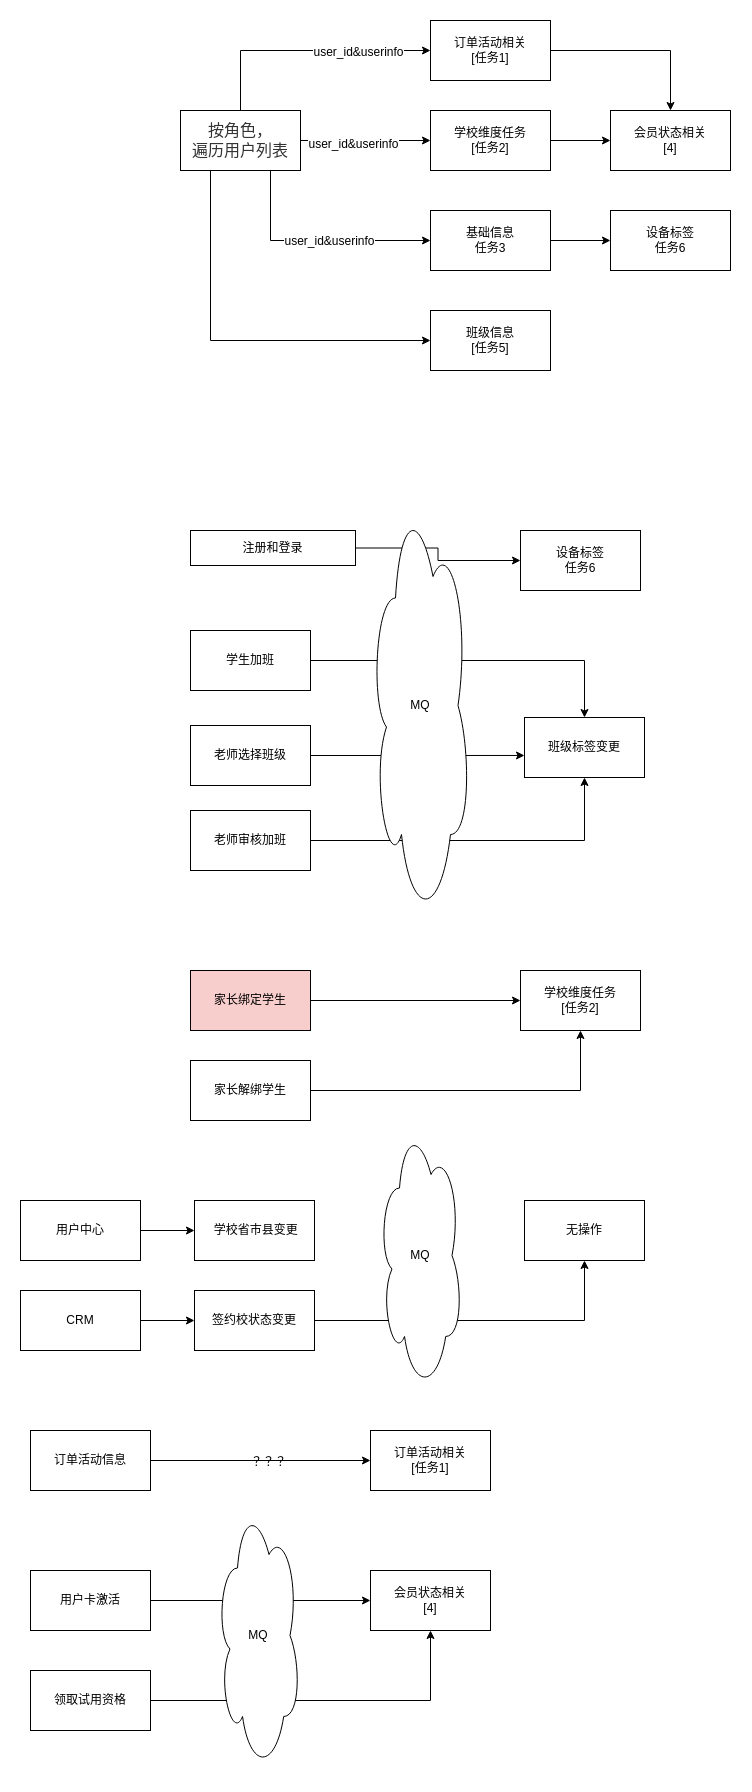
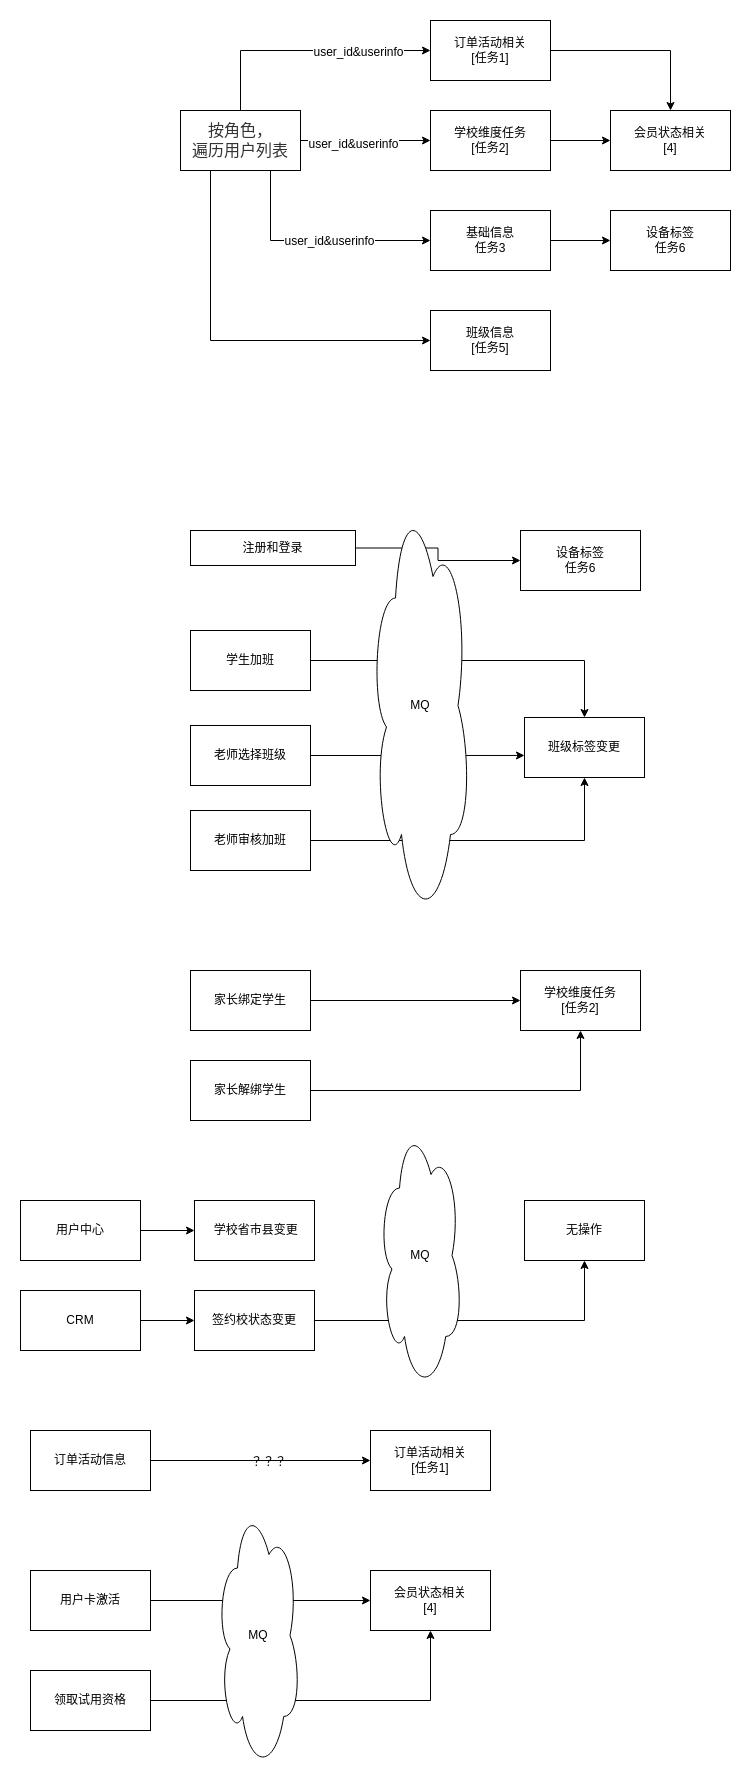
(251, 1001) -> (251, 1001)
